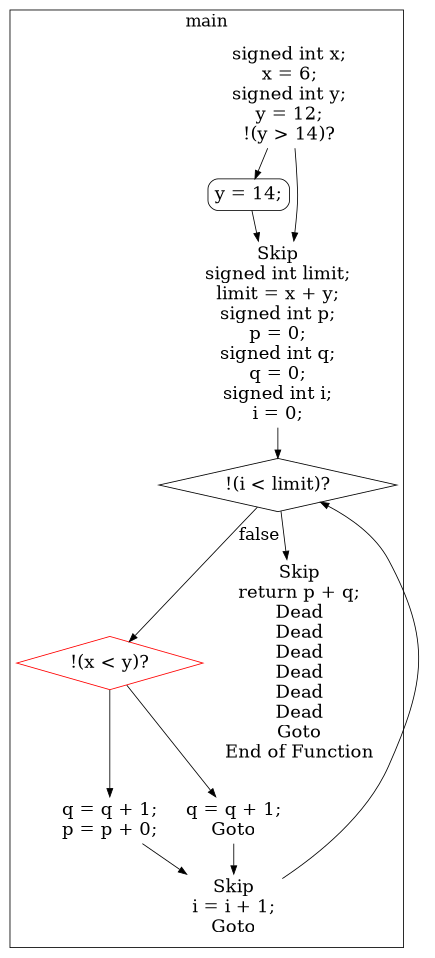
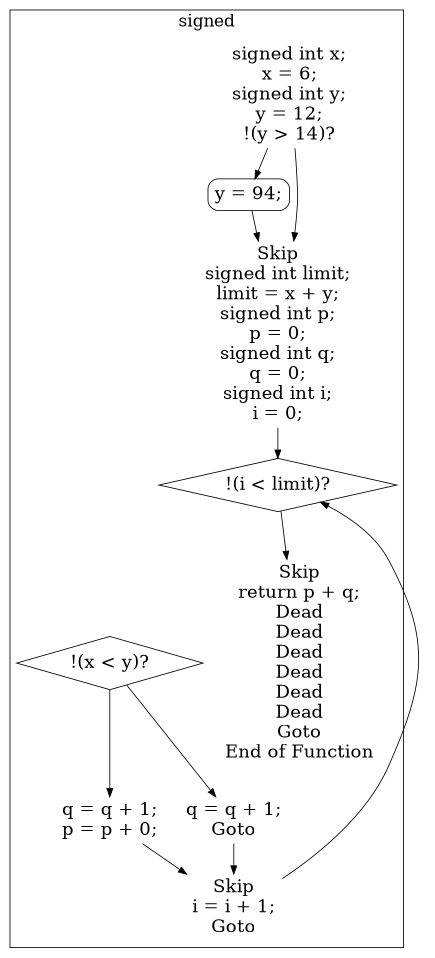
(207, 22) -> (207, 22)
(249, 195) -> (249, 195)
(196, 571) -> none
(110, 663) -> (110, 663)
